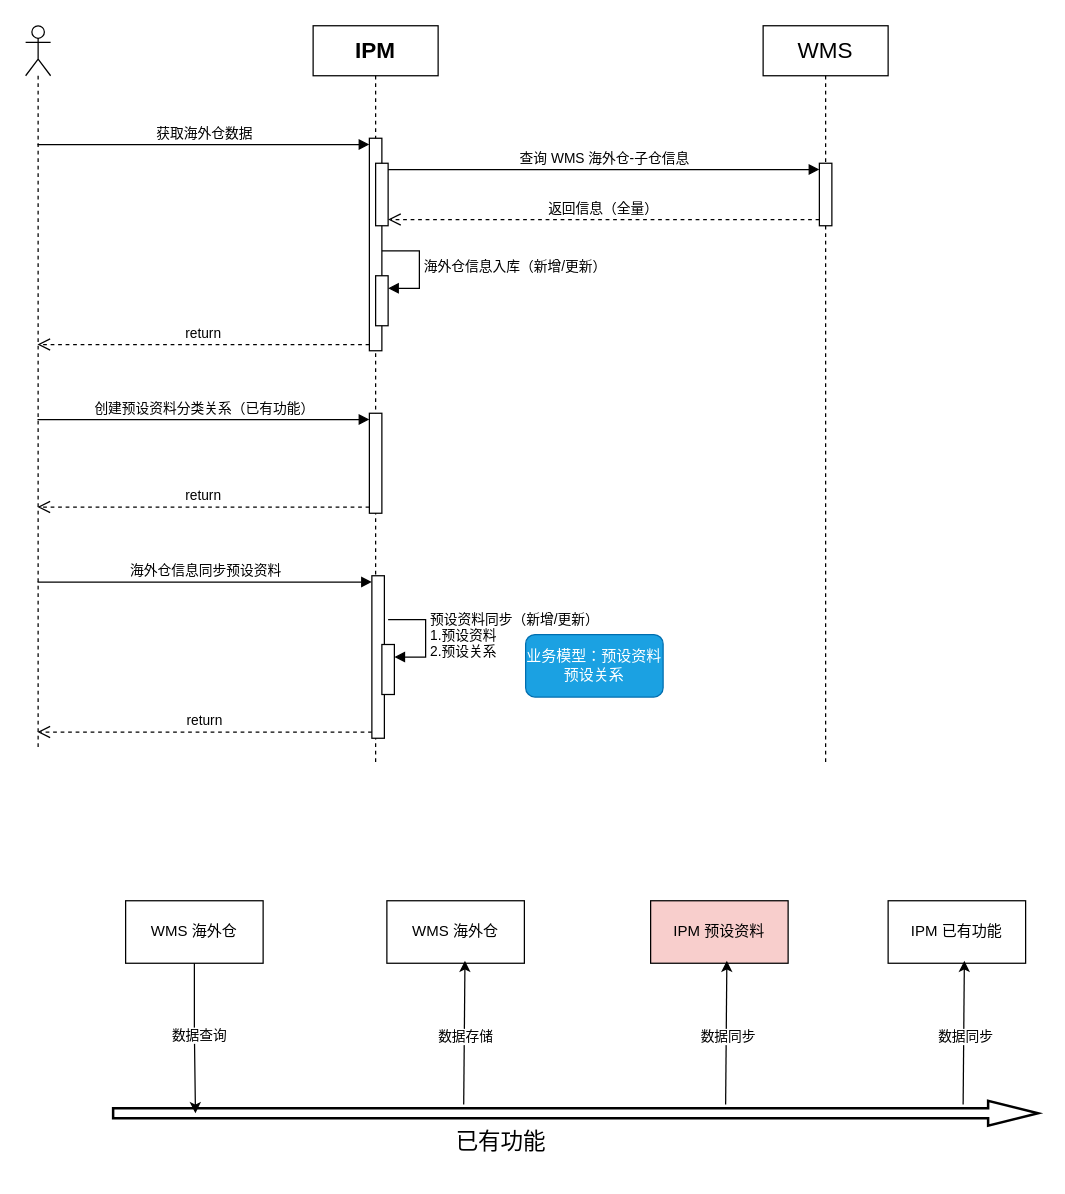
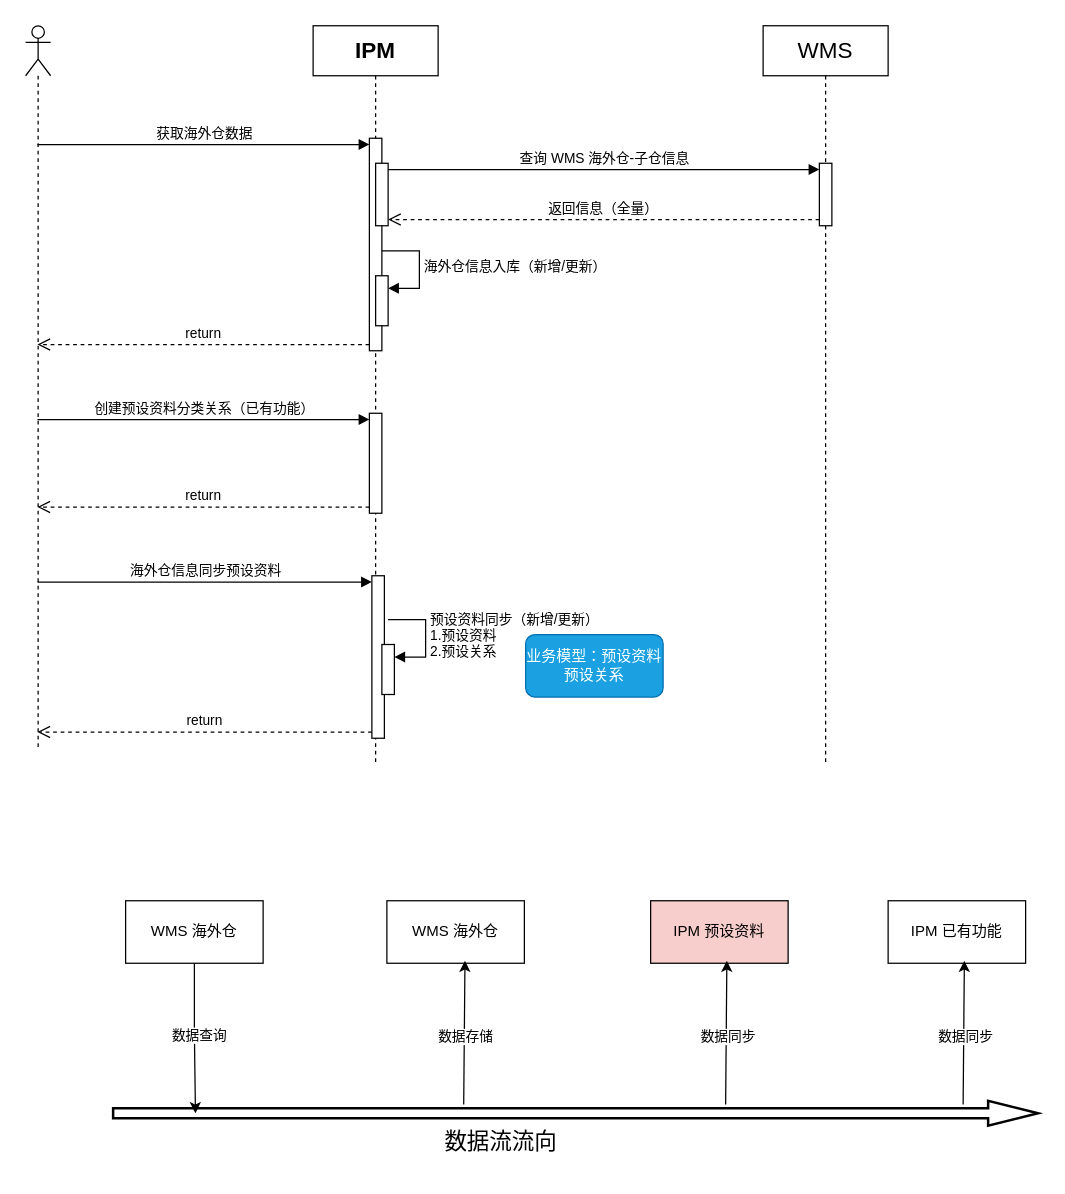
(501, 1142) -> (501, 1142)
